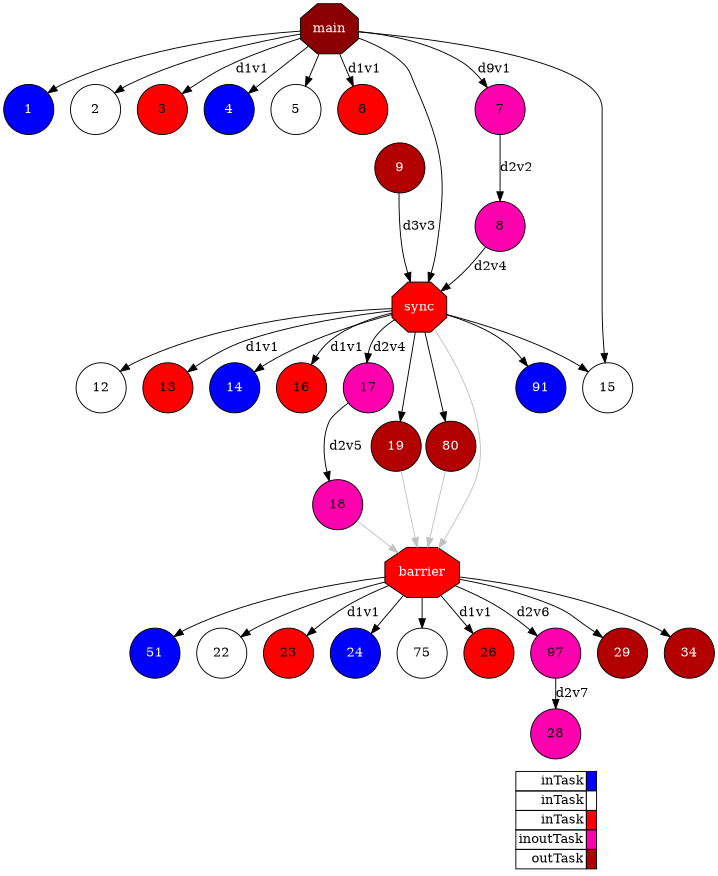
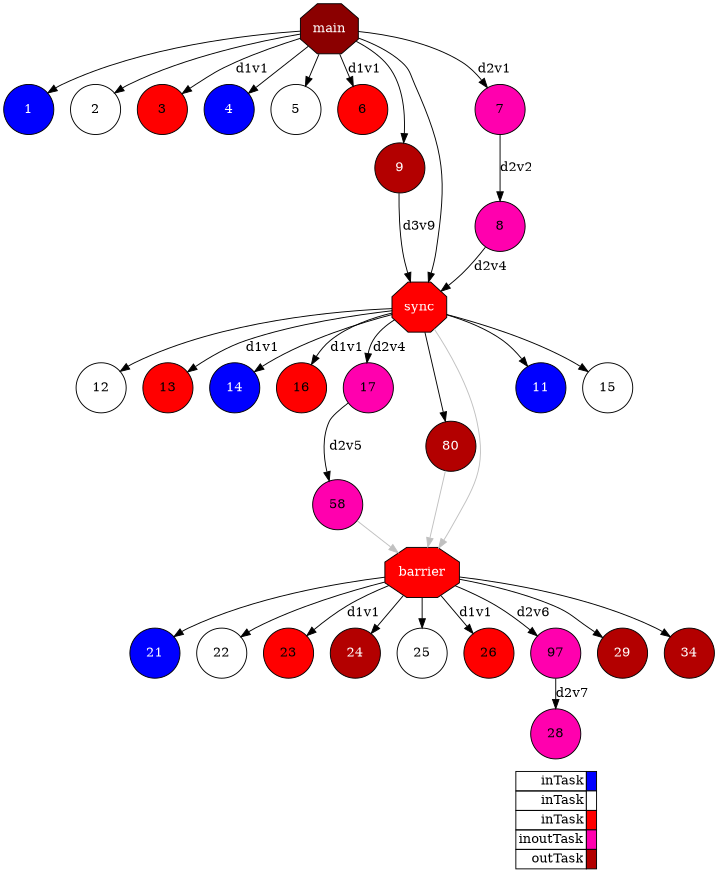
(495, 69) -> (495, 69)
(598, 99) -> (396, 79)
(419, 226) -> (419, 226)
(541, 388) -> (541, 388)
(396, 446) -> none
(338, 505) -> (338, 505)
(155, 653) -> (155, 653)
(355, 653) -> (355, 653)
(422, 653) -> (422, 653)
